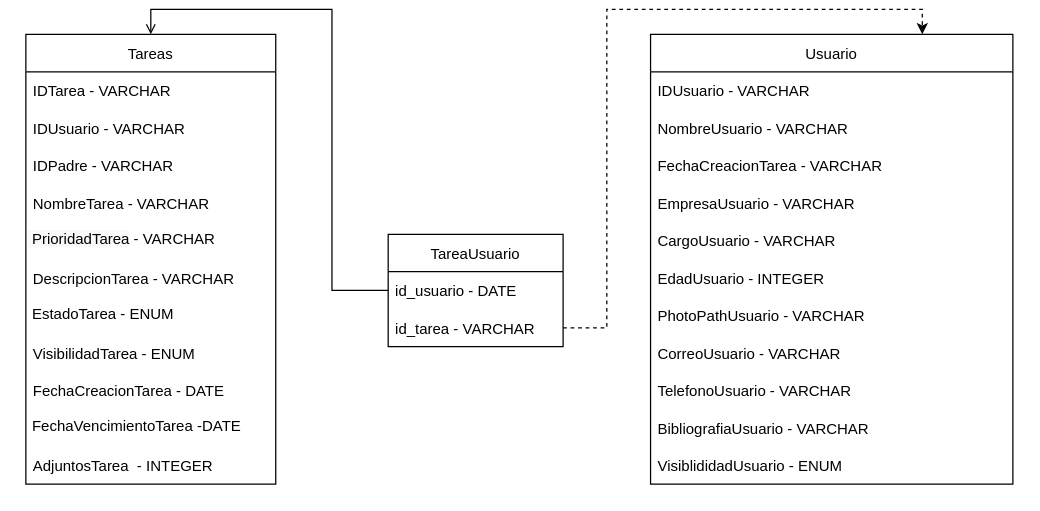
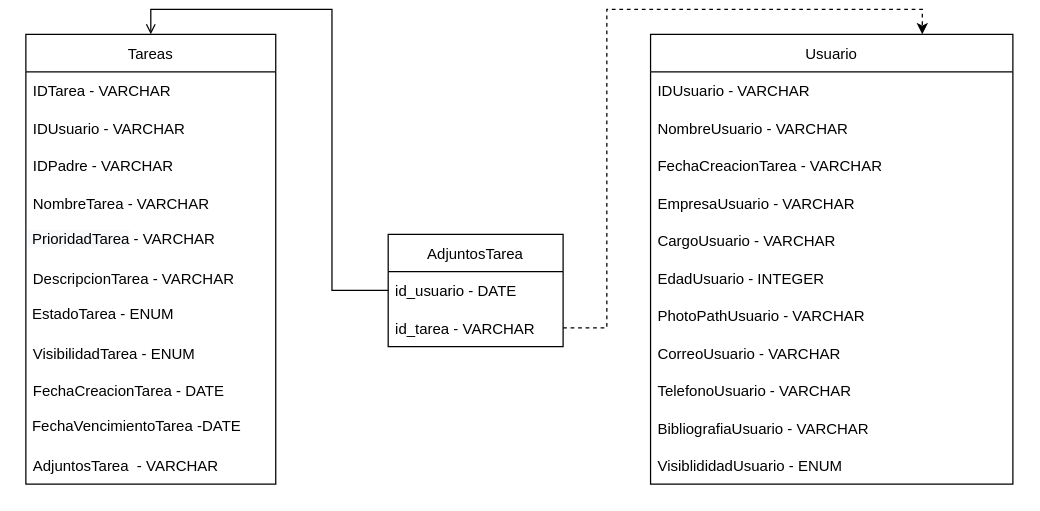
(475, 254) -> (475, 254)
(131, 466) -> (131, 466)
